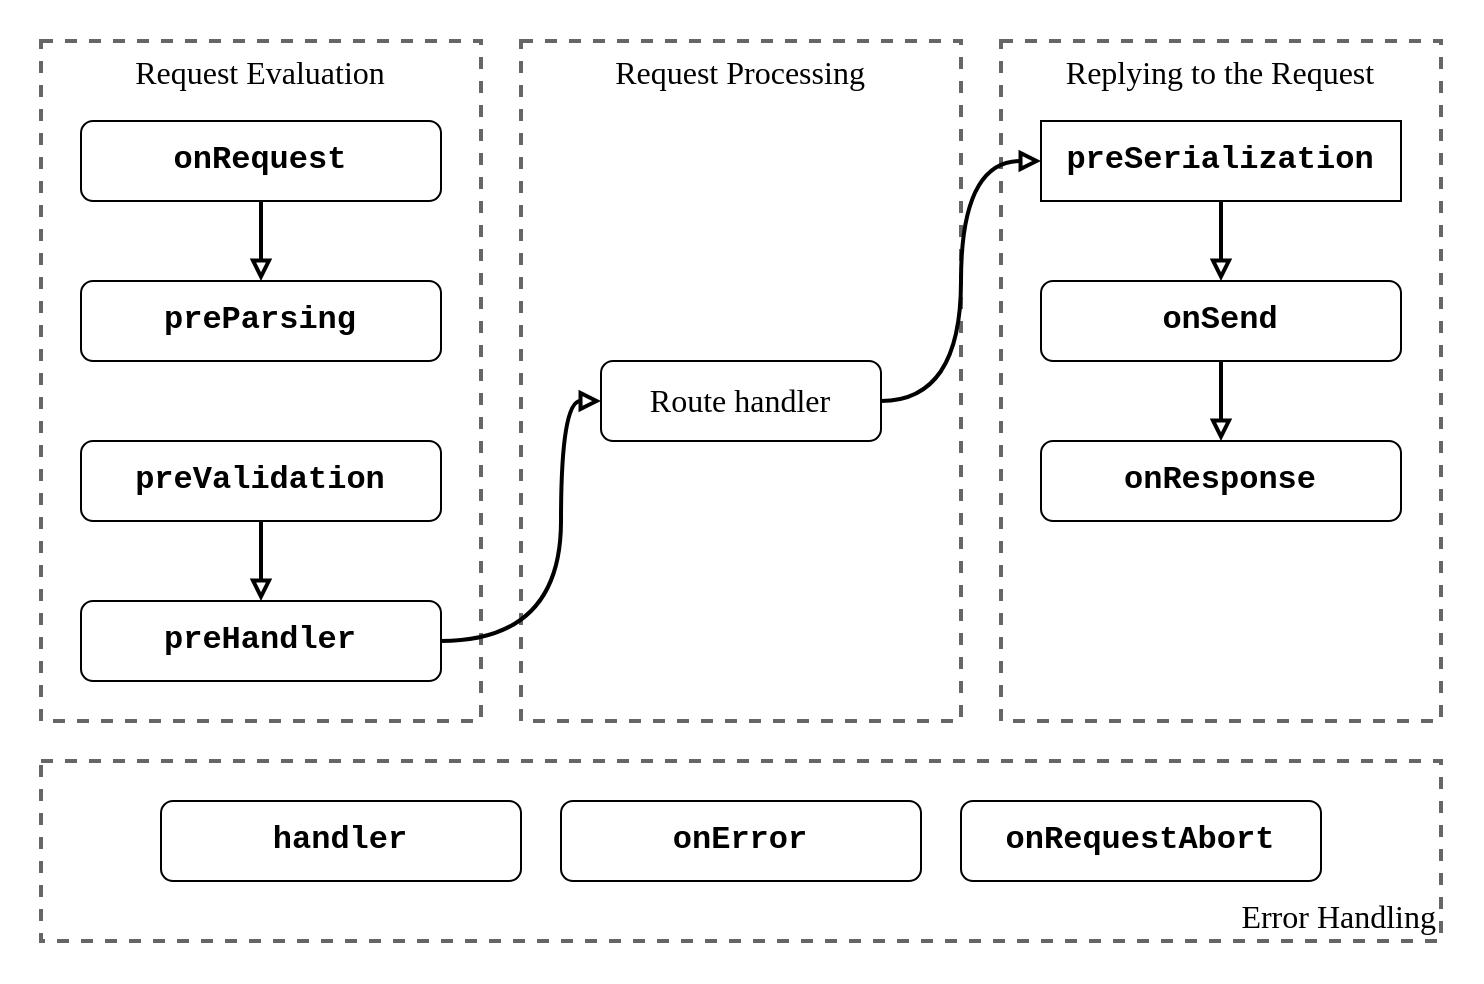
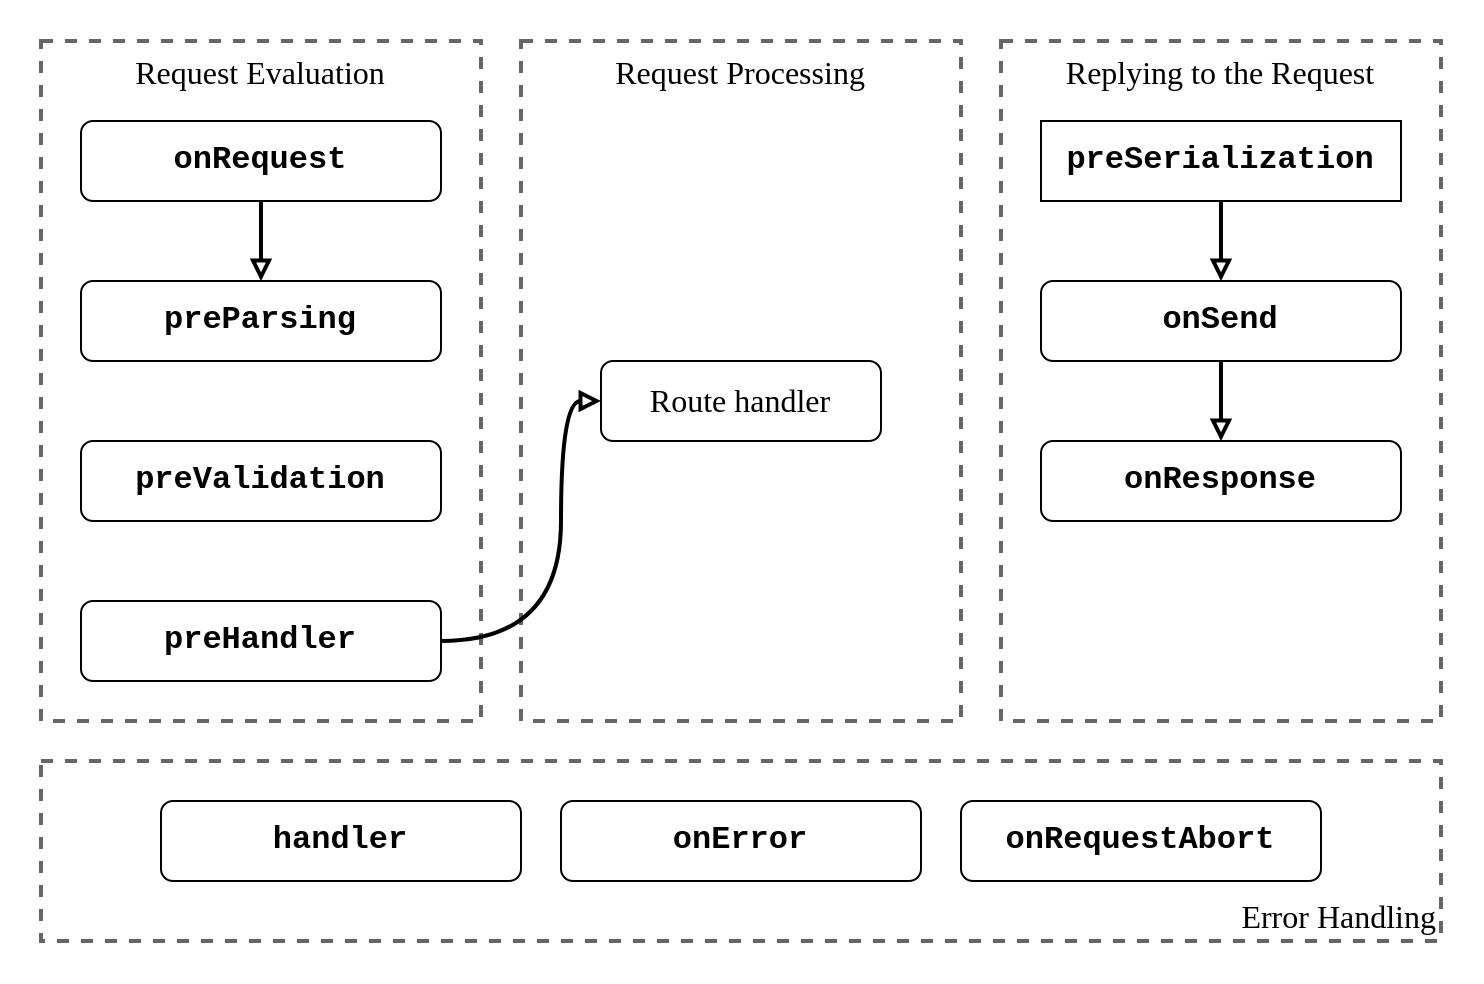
(946, 362) -> none
(261, 551) -> none
